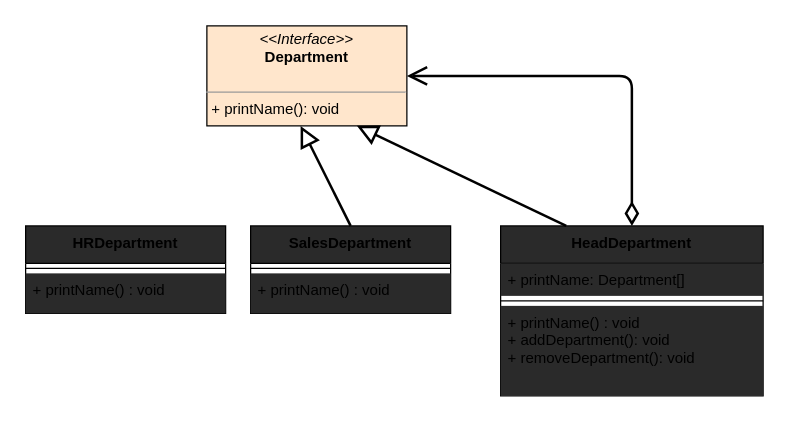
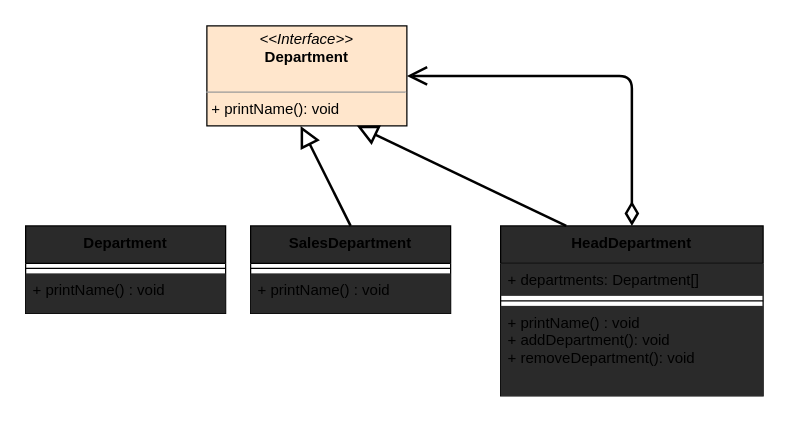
(125, 243) -> (125, 243)
(605, 280) -> (615, 280)
